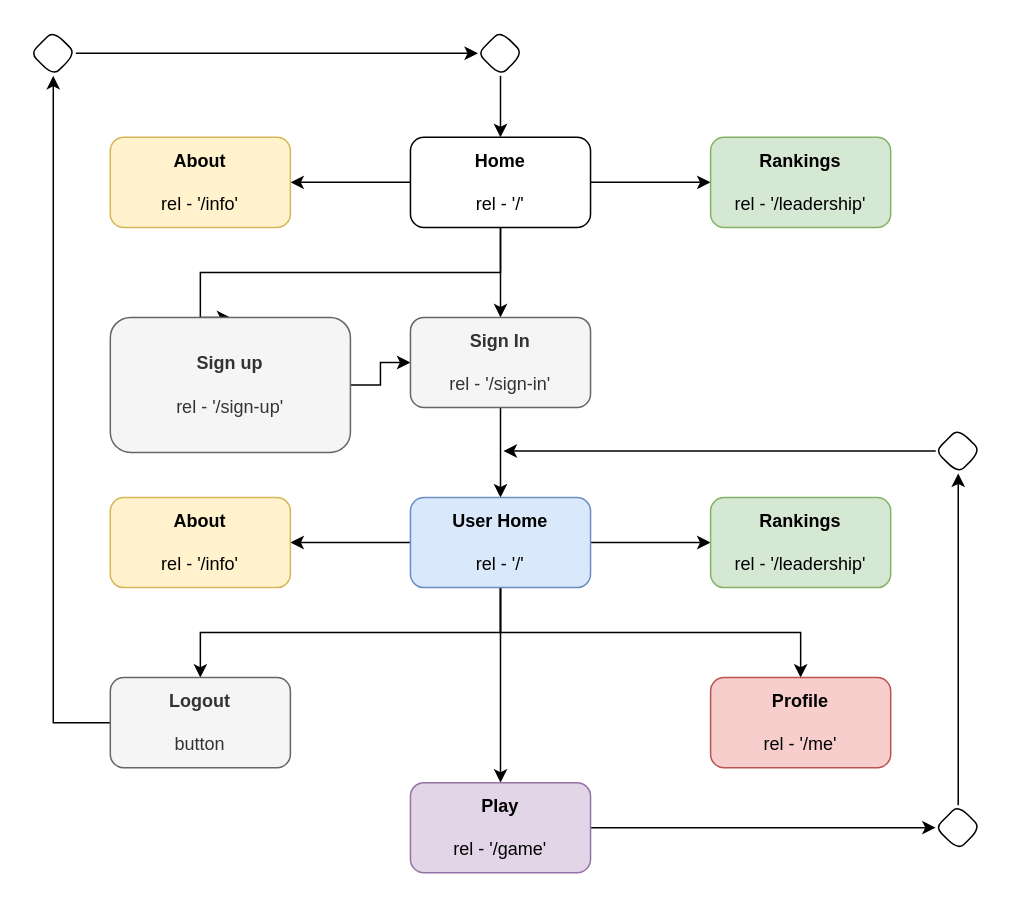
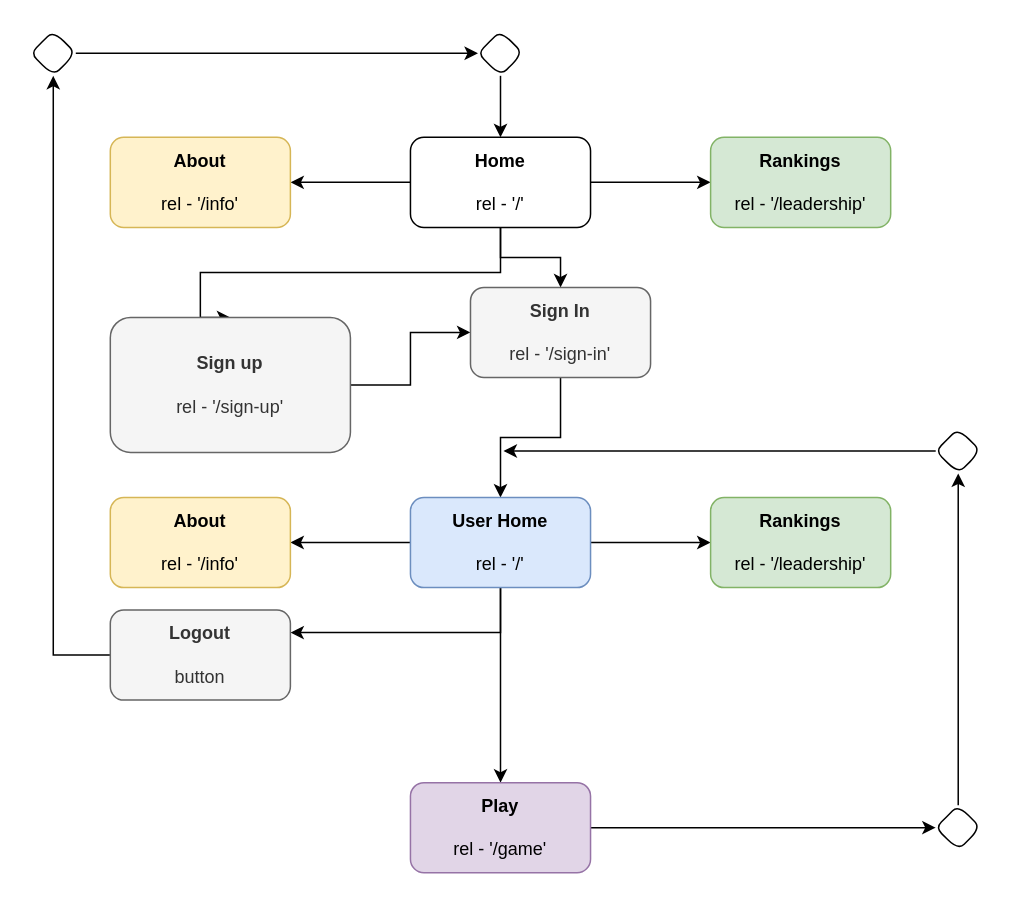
(500, 362) -> (560, 332)
(669, 632) -> none
(200, 722) -> (200, 655)
(800, 722) -> none
